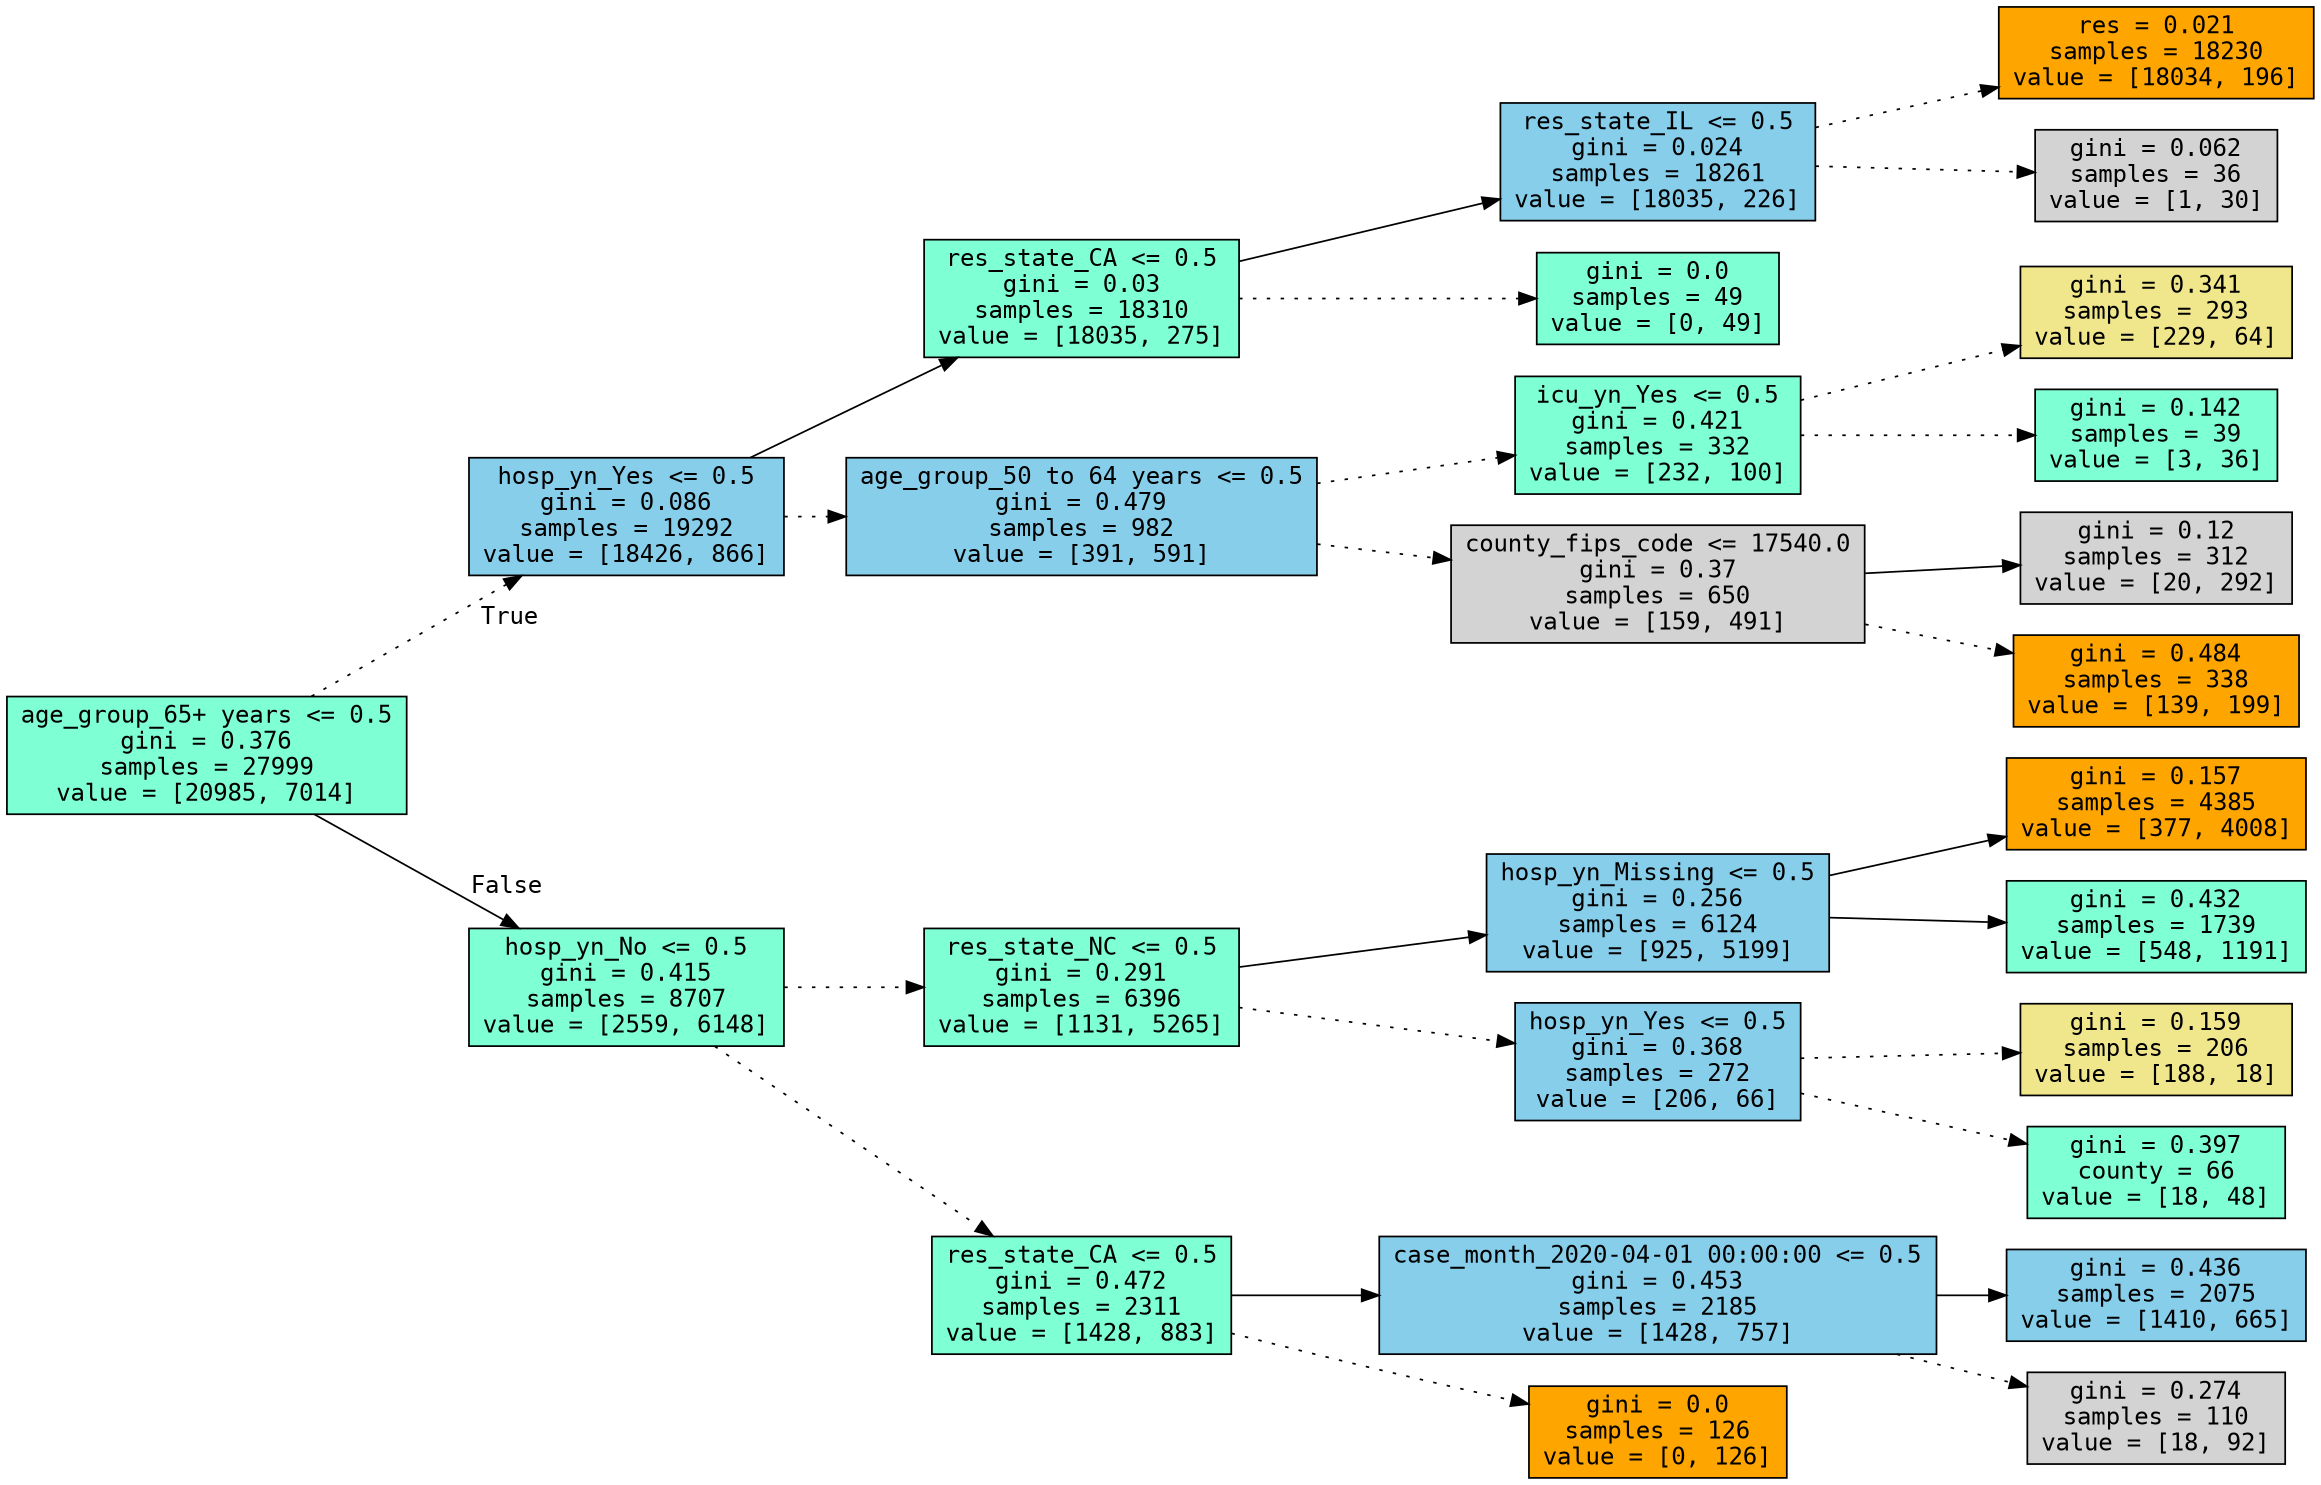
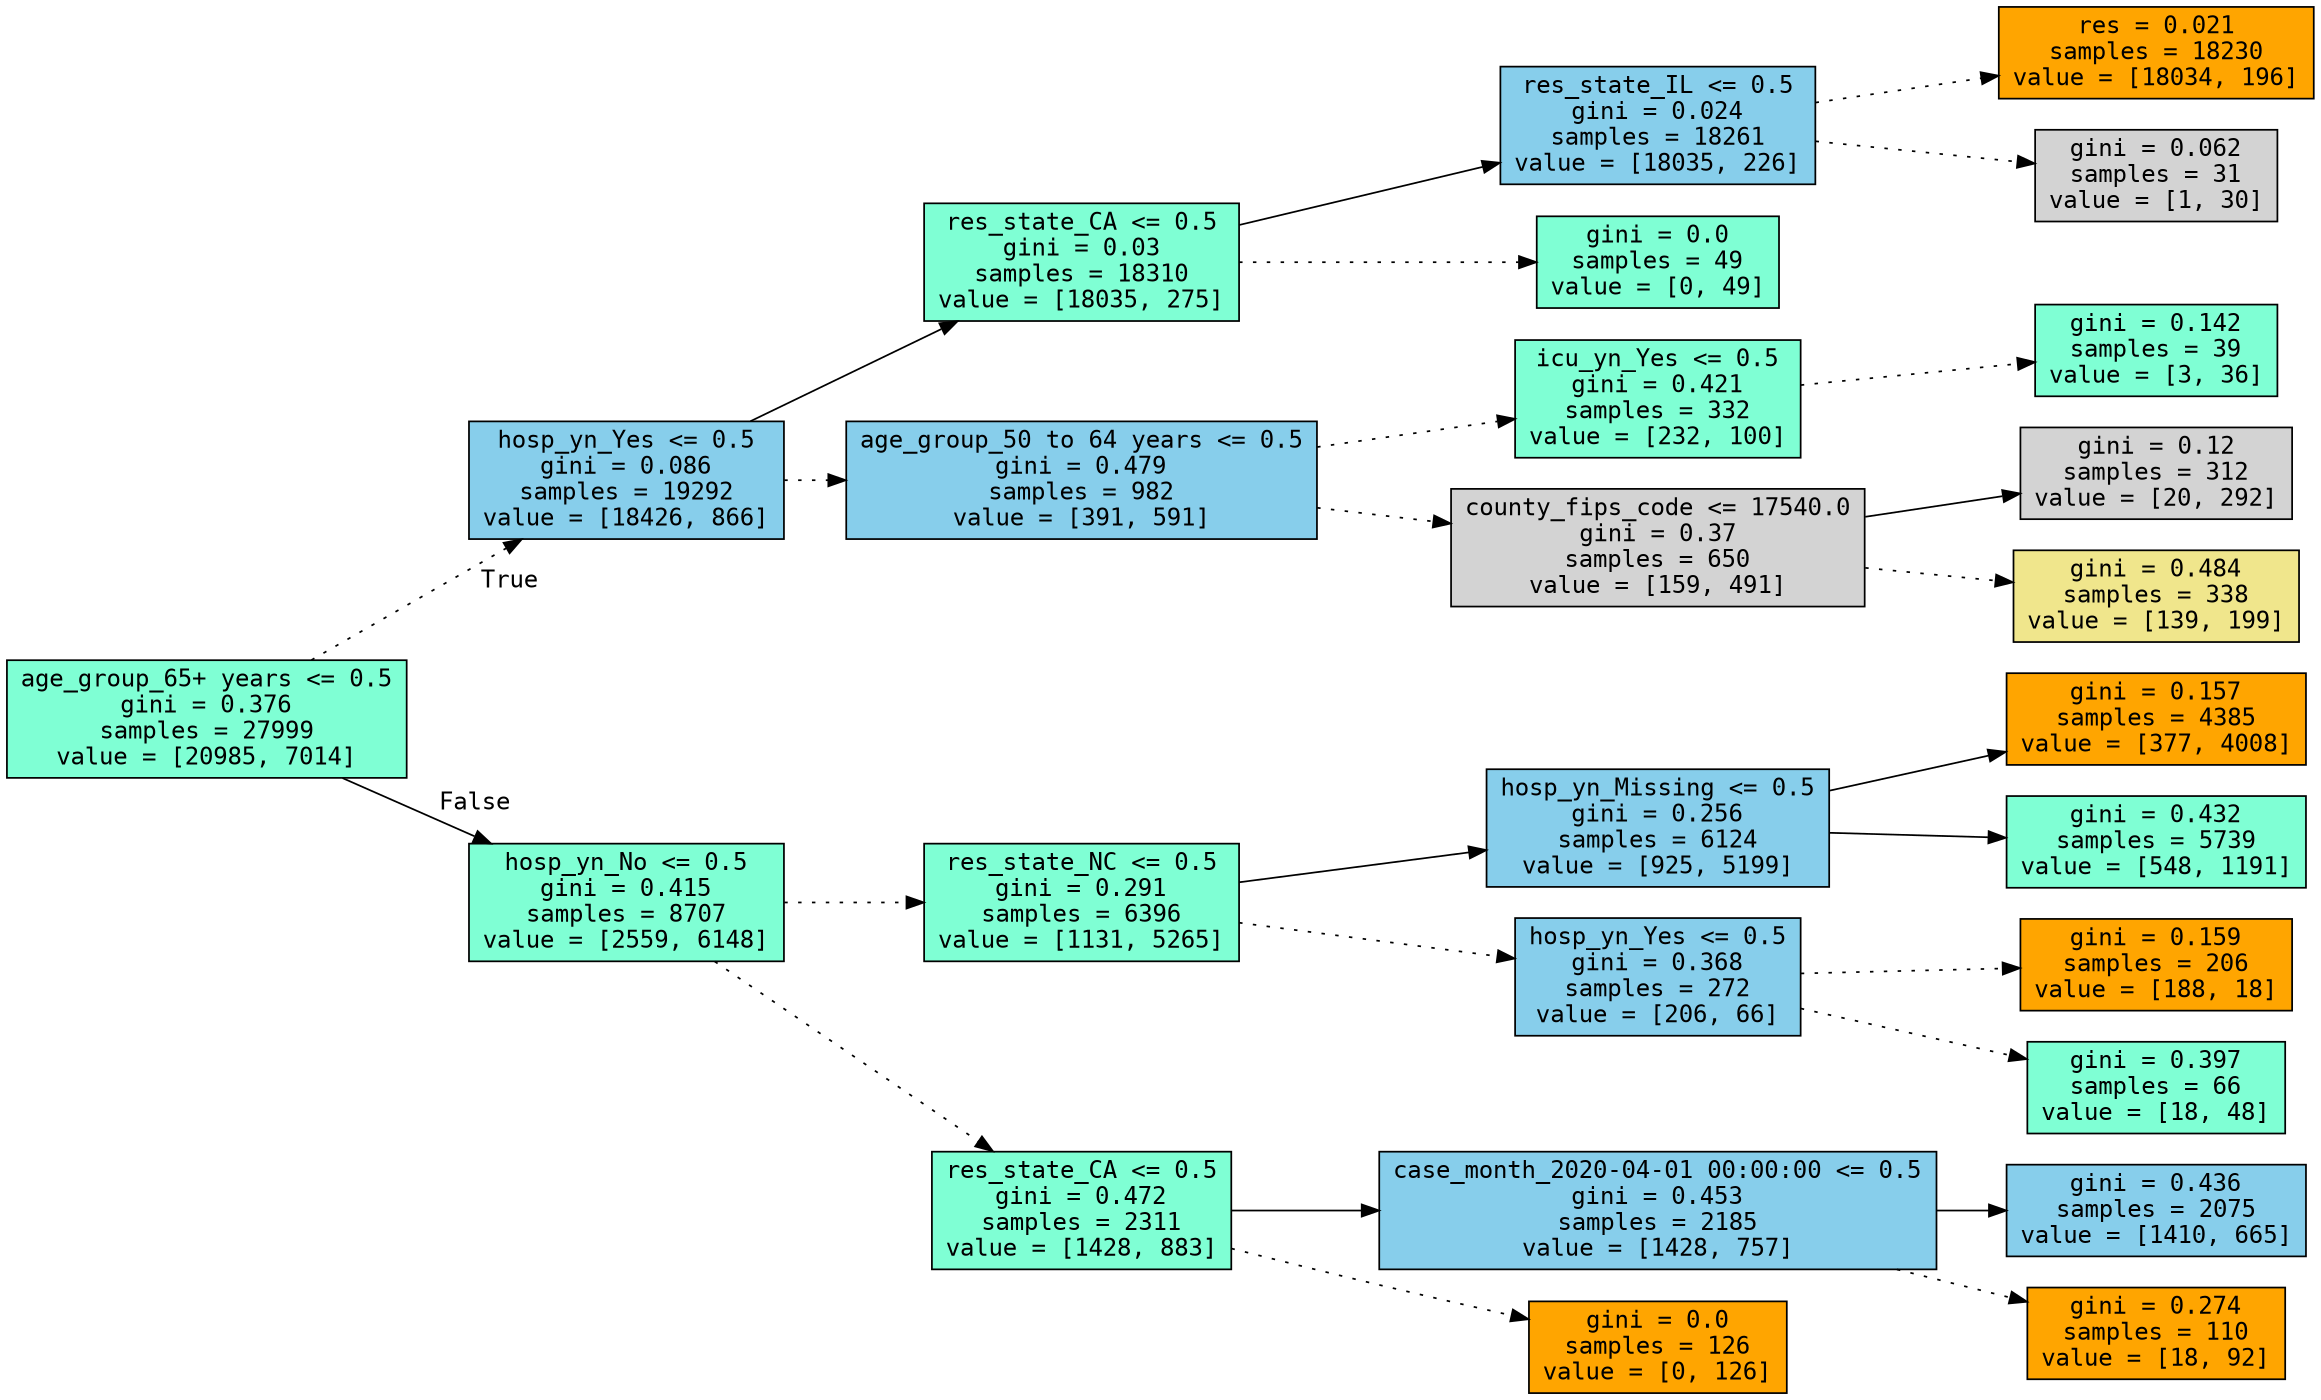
(2156, 176) -> (2156, 176)
(2156, 312) -> none
(2156, 681) -> (2156, 596)
(2156, 927) -> (2156, 842)
(2156, 1050) -> (2156, 965)
(2156, 1172) -> (2156, 1088)
(2156, 1418) -> (2156, 1333)
